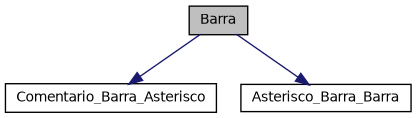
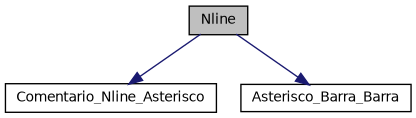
(218, 20) -> (218, 20)
(111, 98) -> (111, 98)
